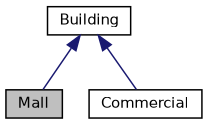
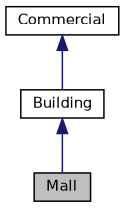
(122, 69) -> (62, 70)
